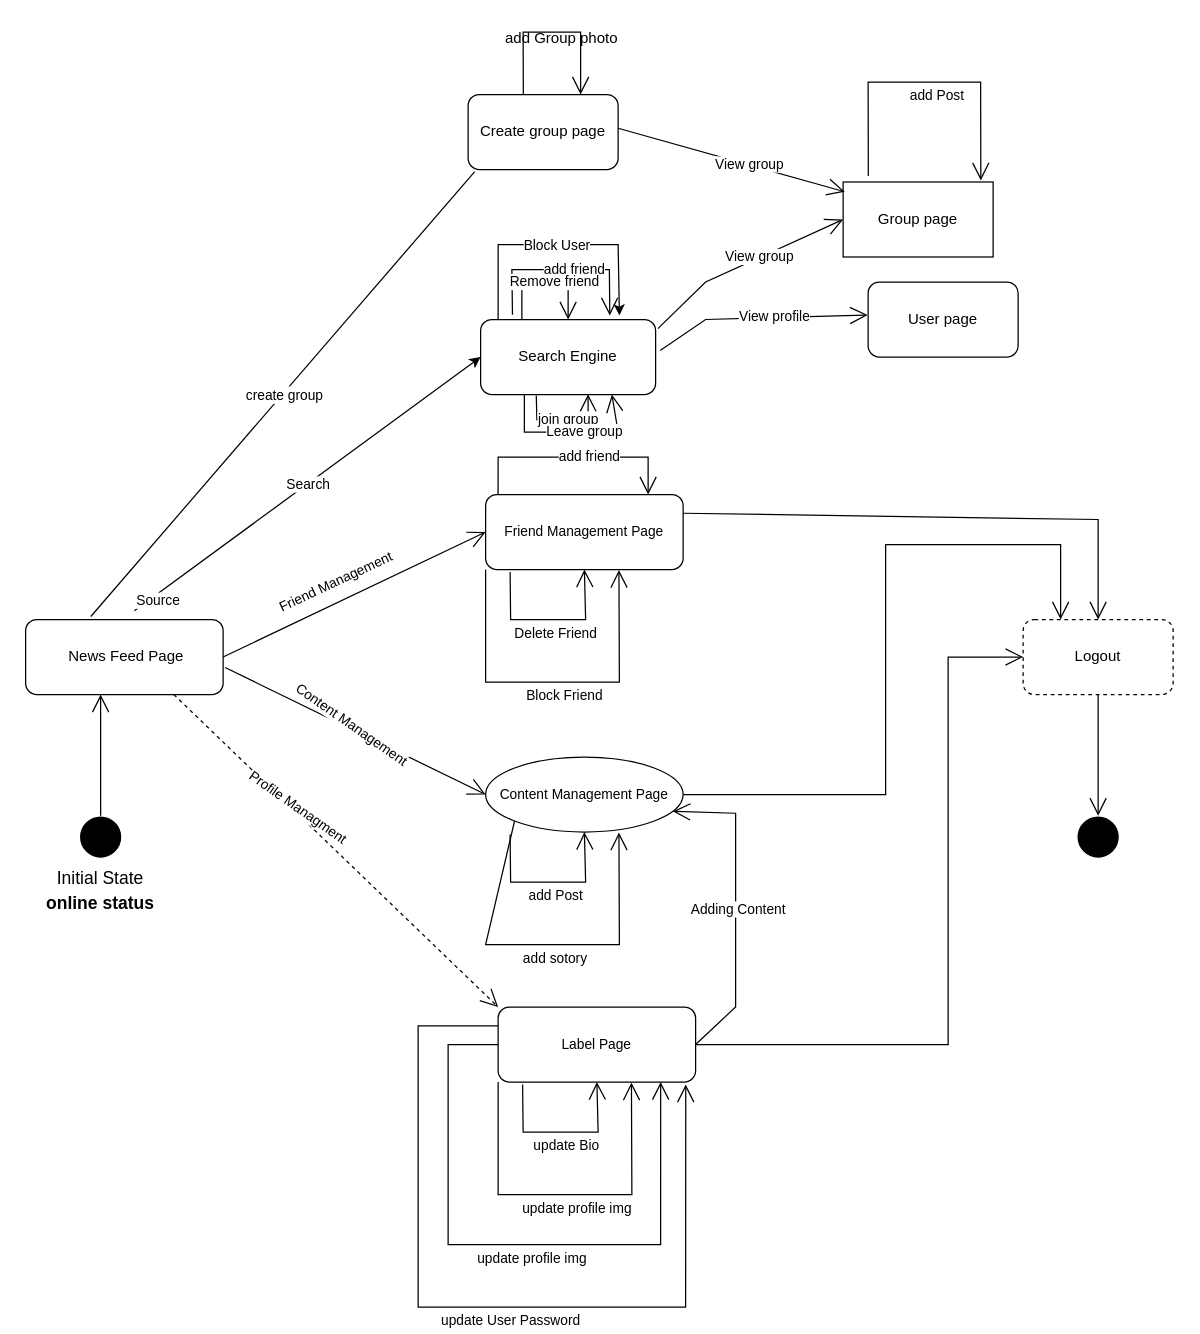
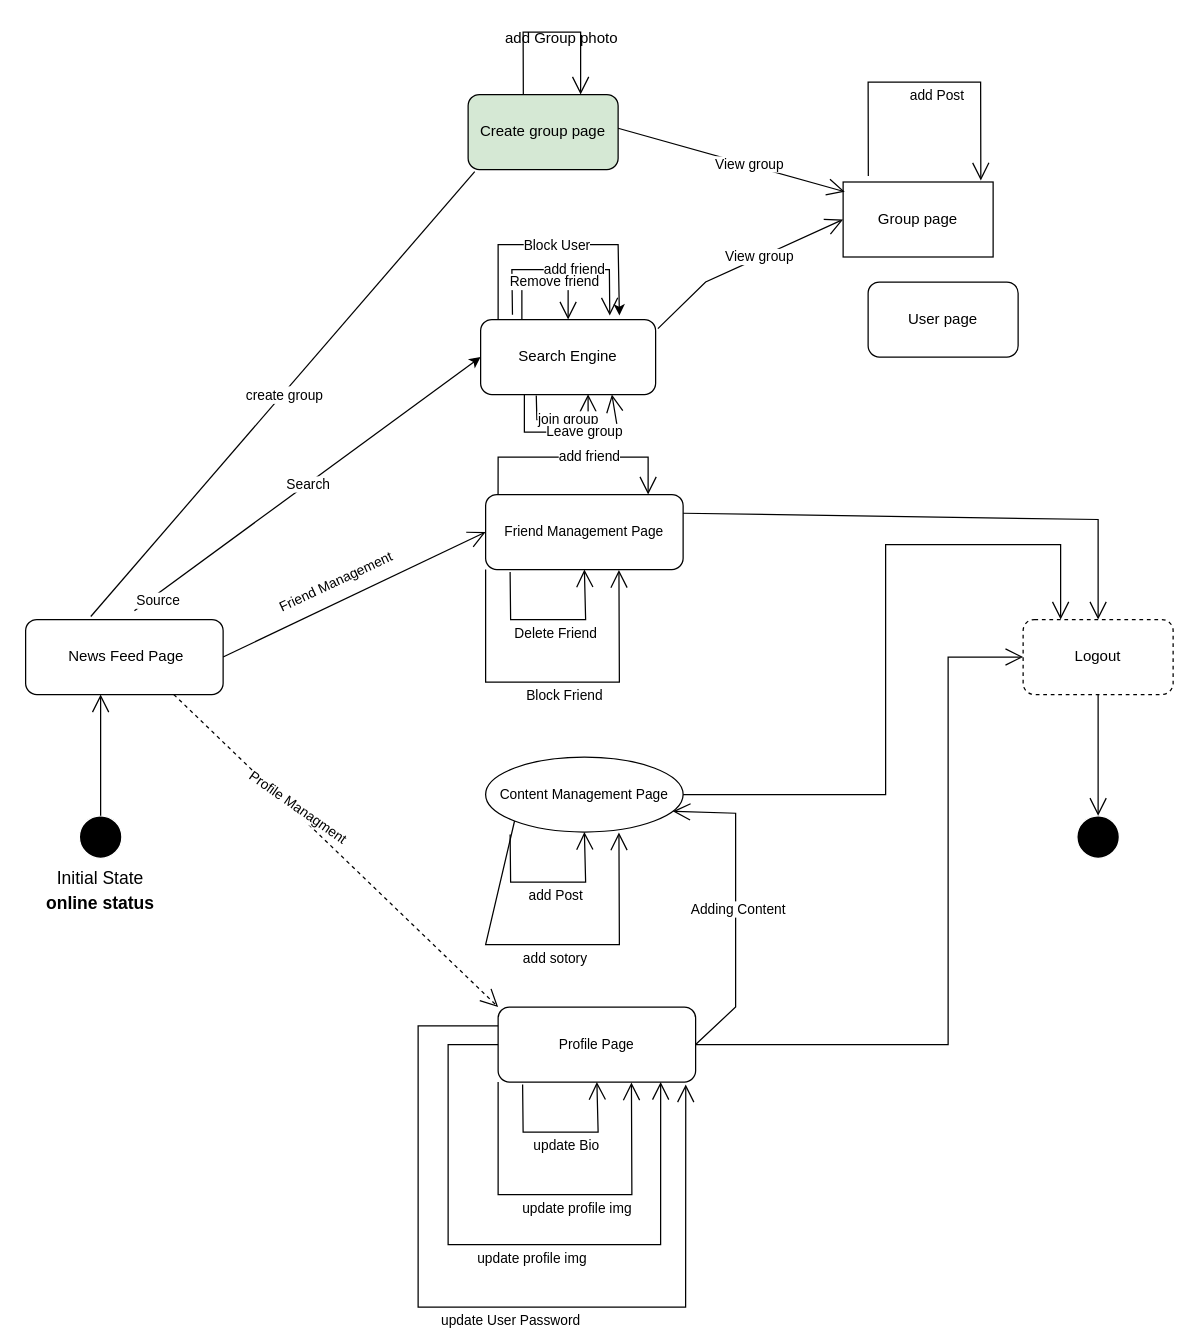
(543, 132) -> (543, 132)
(758, 318) -> none
(354, 730) -> none
(597, 1044) -> (597, 1044)
